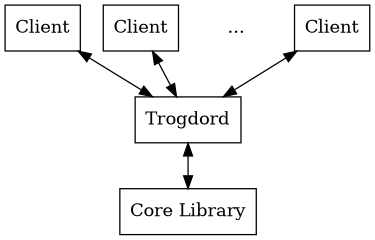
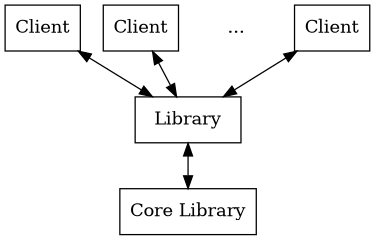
(188, 120) -> (188, 120)
